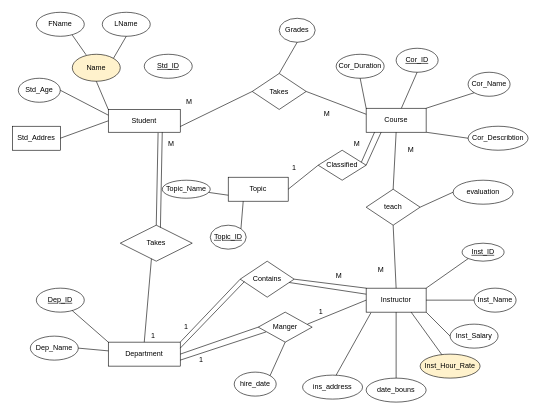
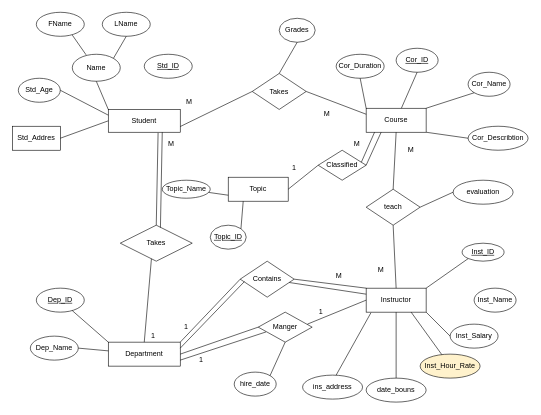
(96, 68) -> (96, 68)
(450, 300) -> none
